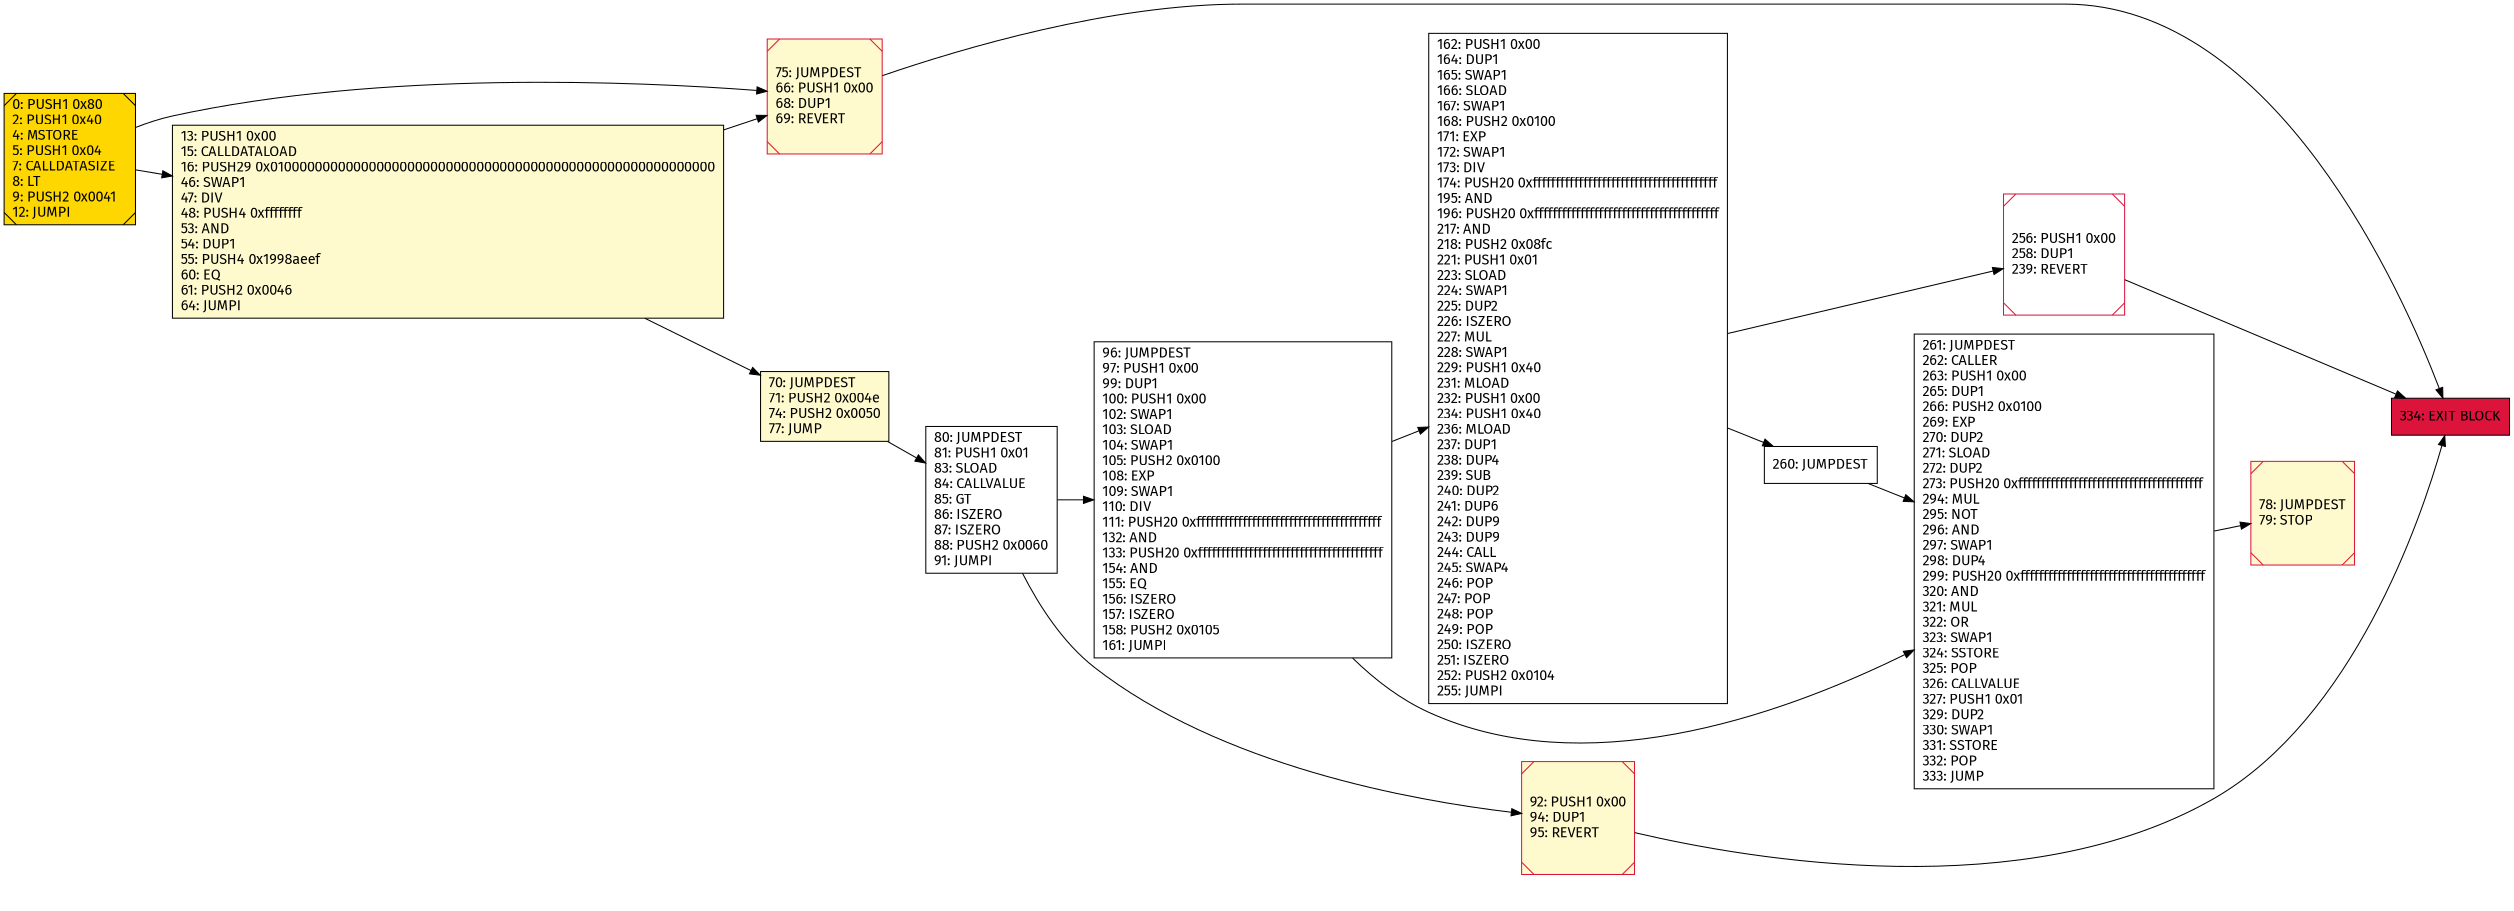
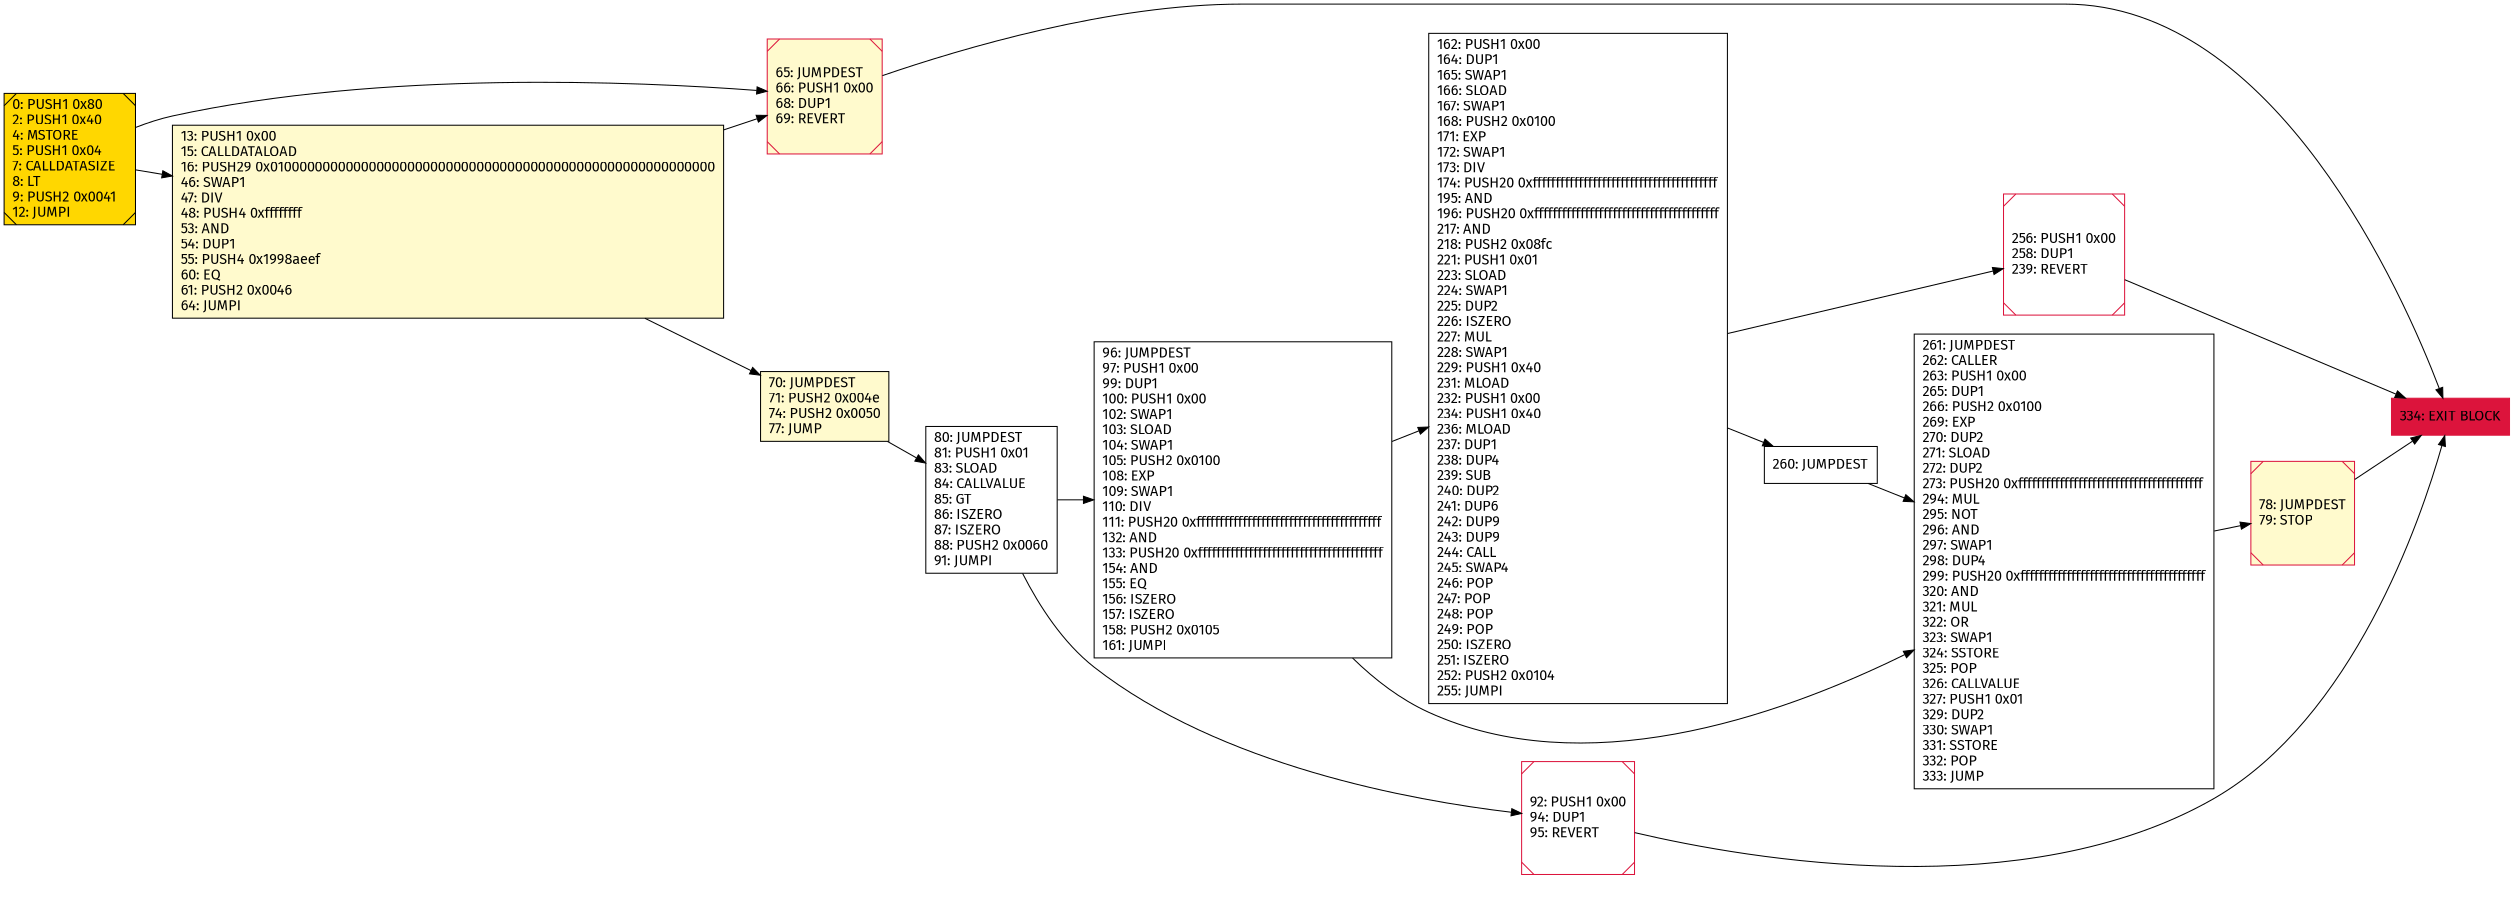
(825, 96) -> (825, 96)
(2451, 417) -> (2451, 417)
none -> (2384, 460)
(1578, 818) -> (1578, 818)
